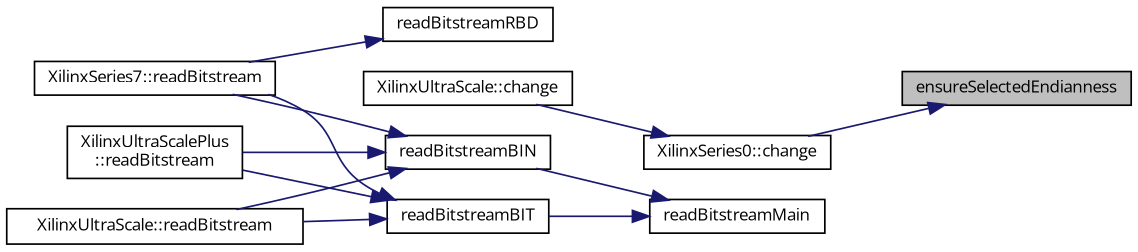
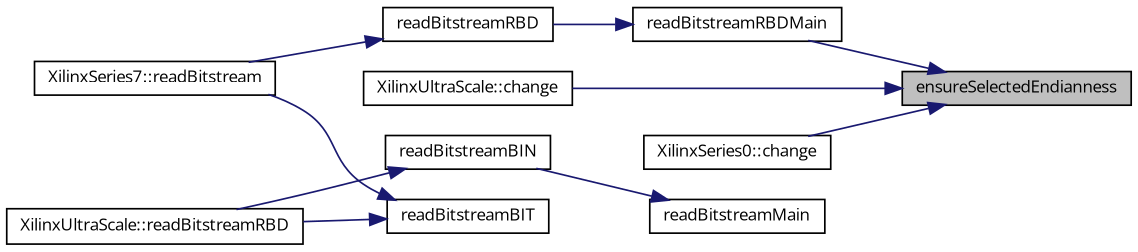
none -> (737, 24)
(327, 116) -> none
(594, 118) -> (729, 88)
(155, 152) -> none
(591, 216) -> none
(155, 226) -> (155, 226)
